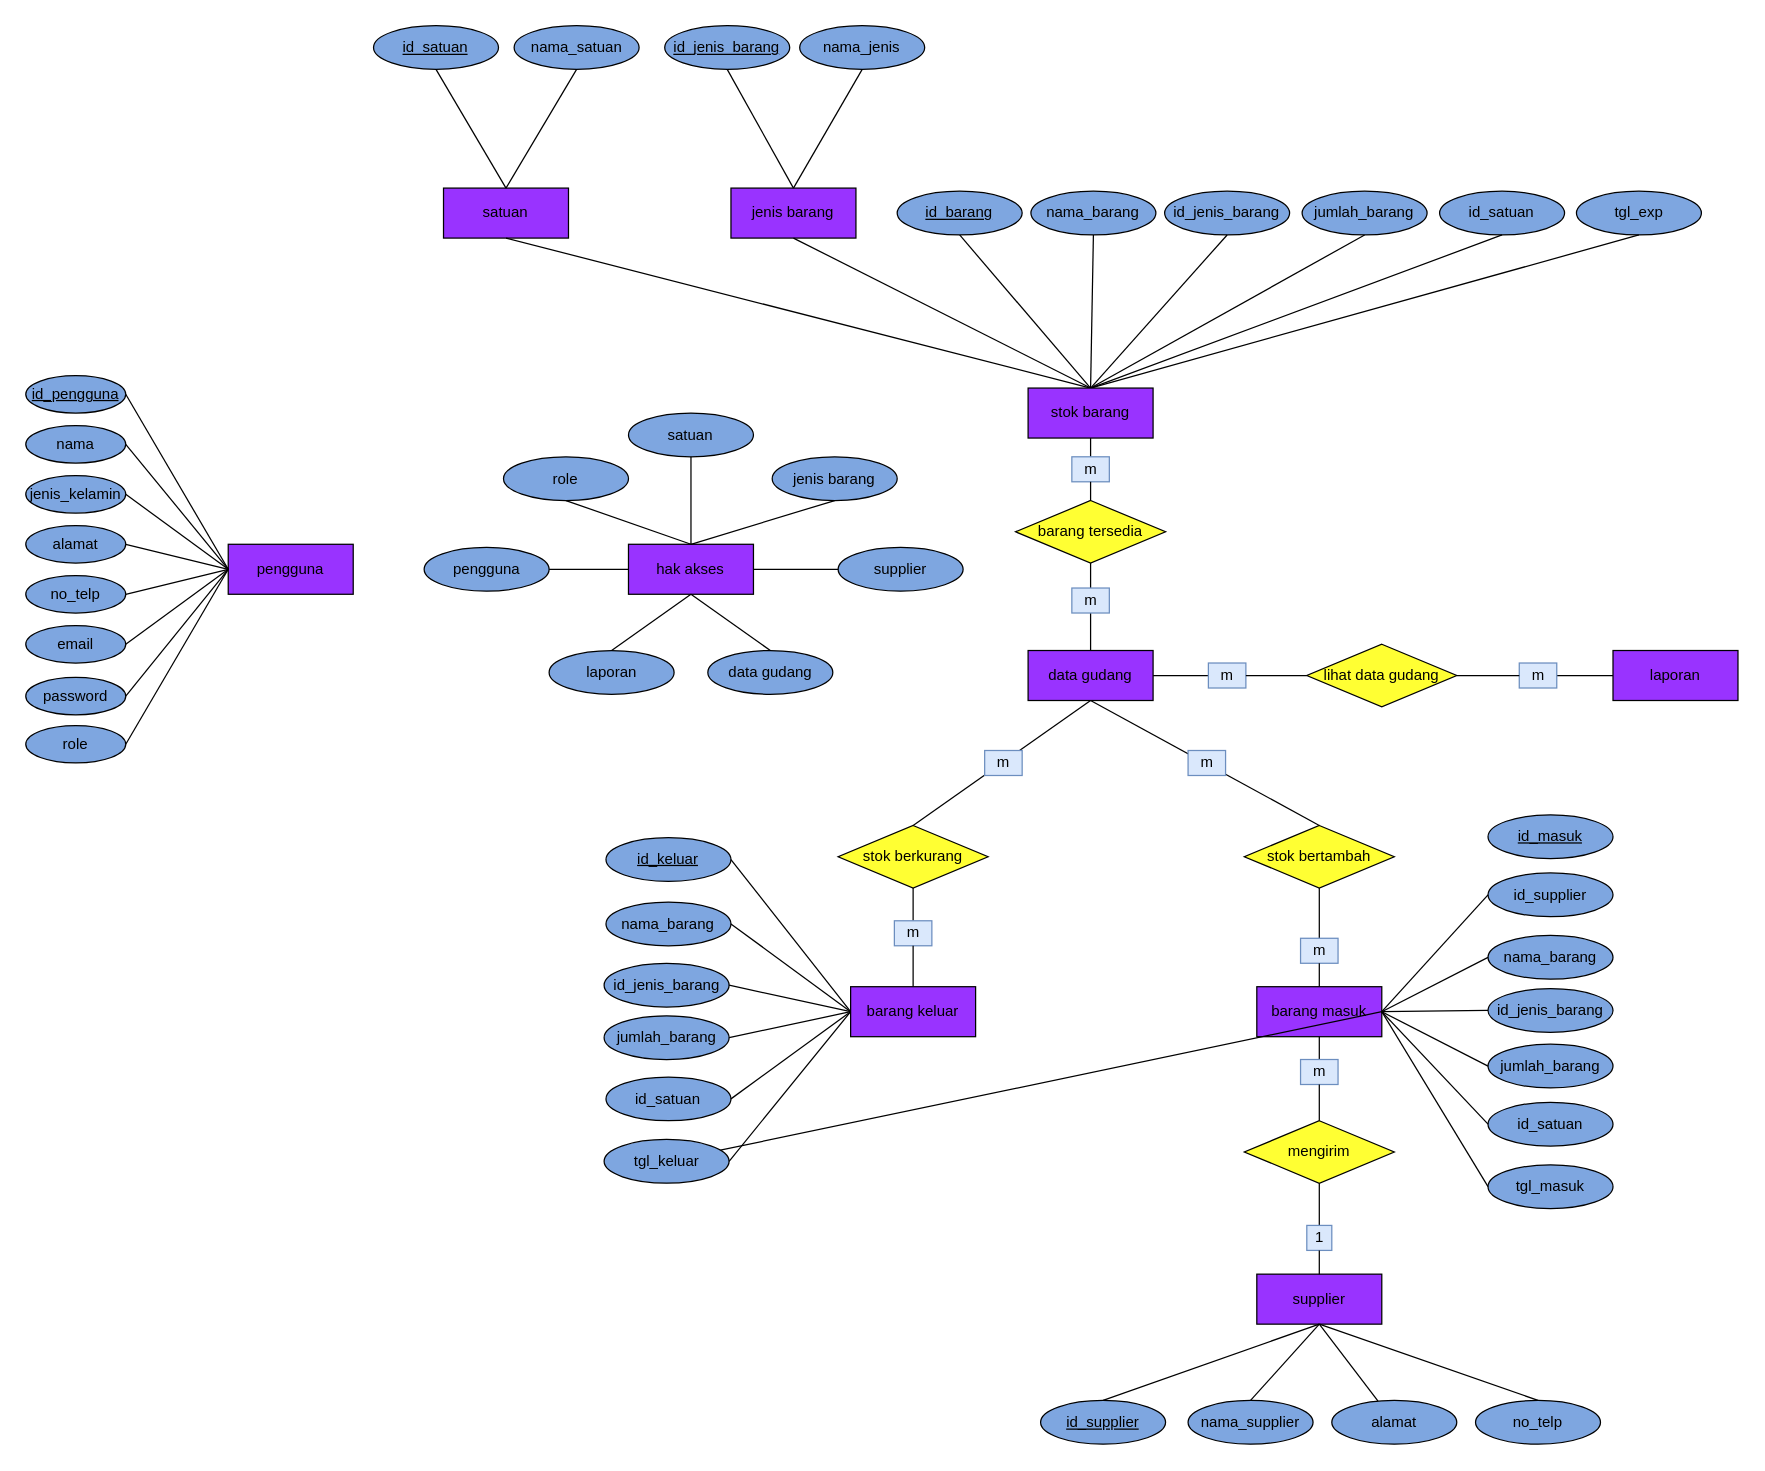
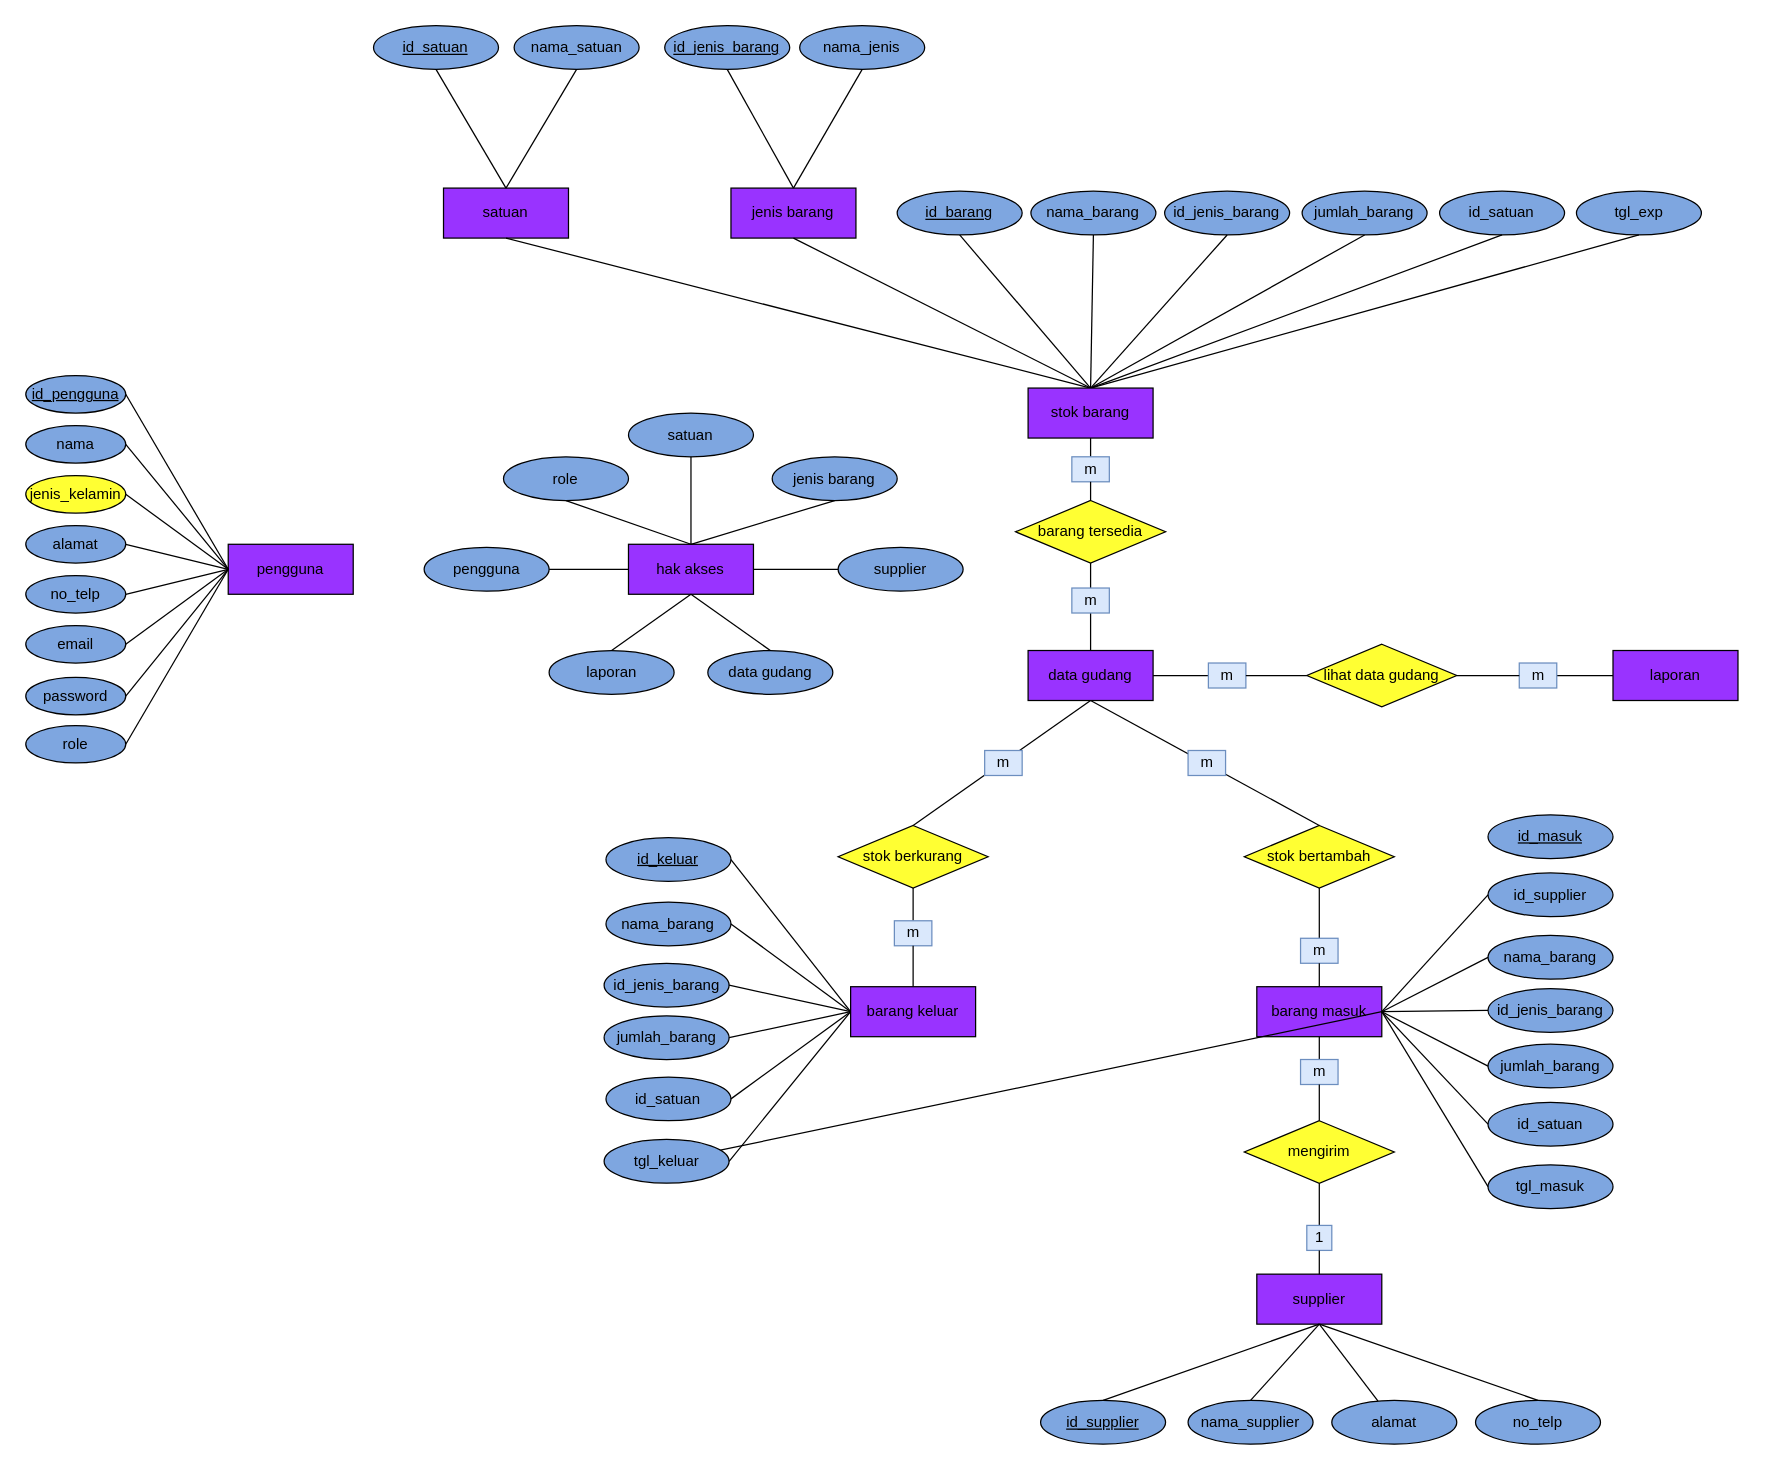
(76, 494) -> (76, 494)
